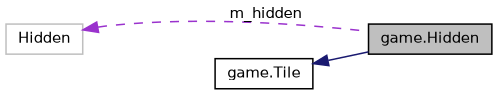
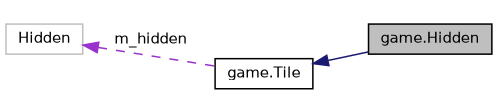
(233, 22) -> (156, 57)
